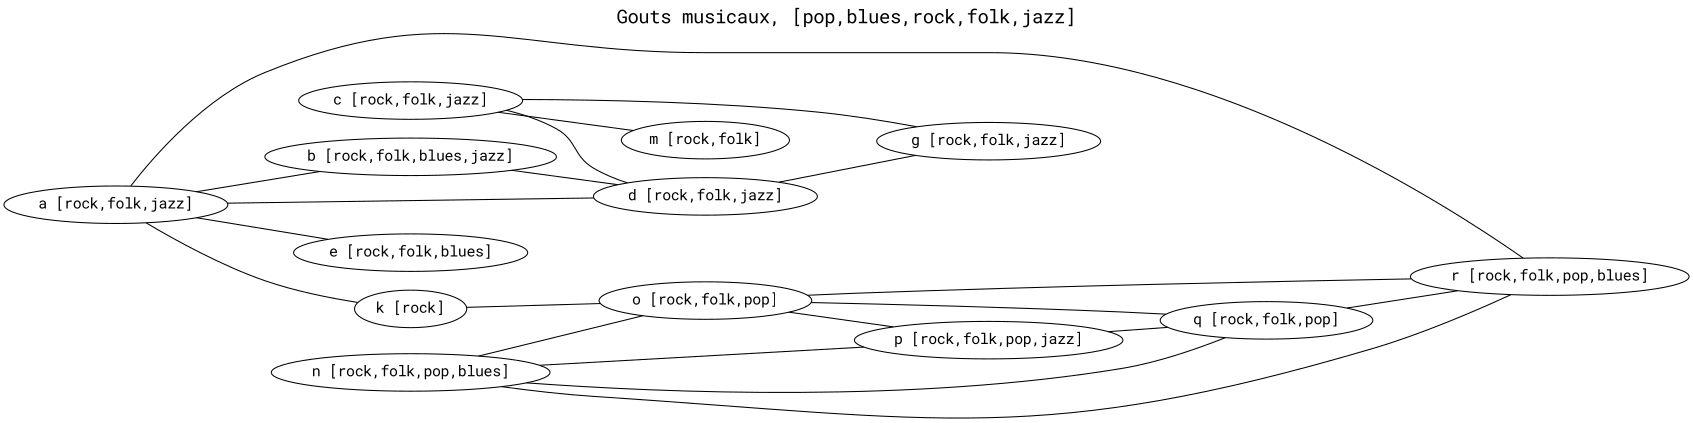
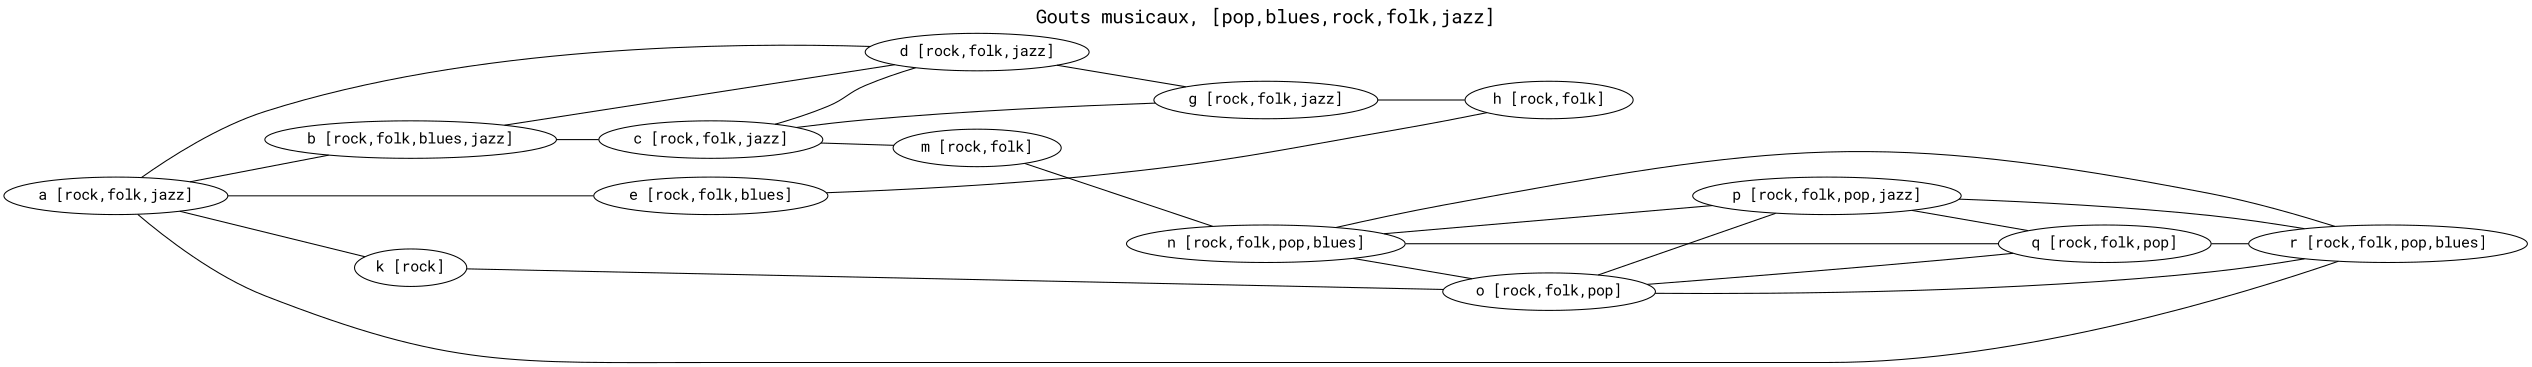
none -> (1549, 100)
none -> (578, 140)
none -> (1119, 195)
none -> (2132, 209)
